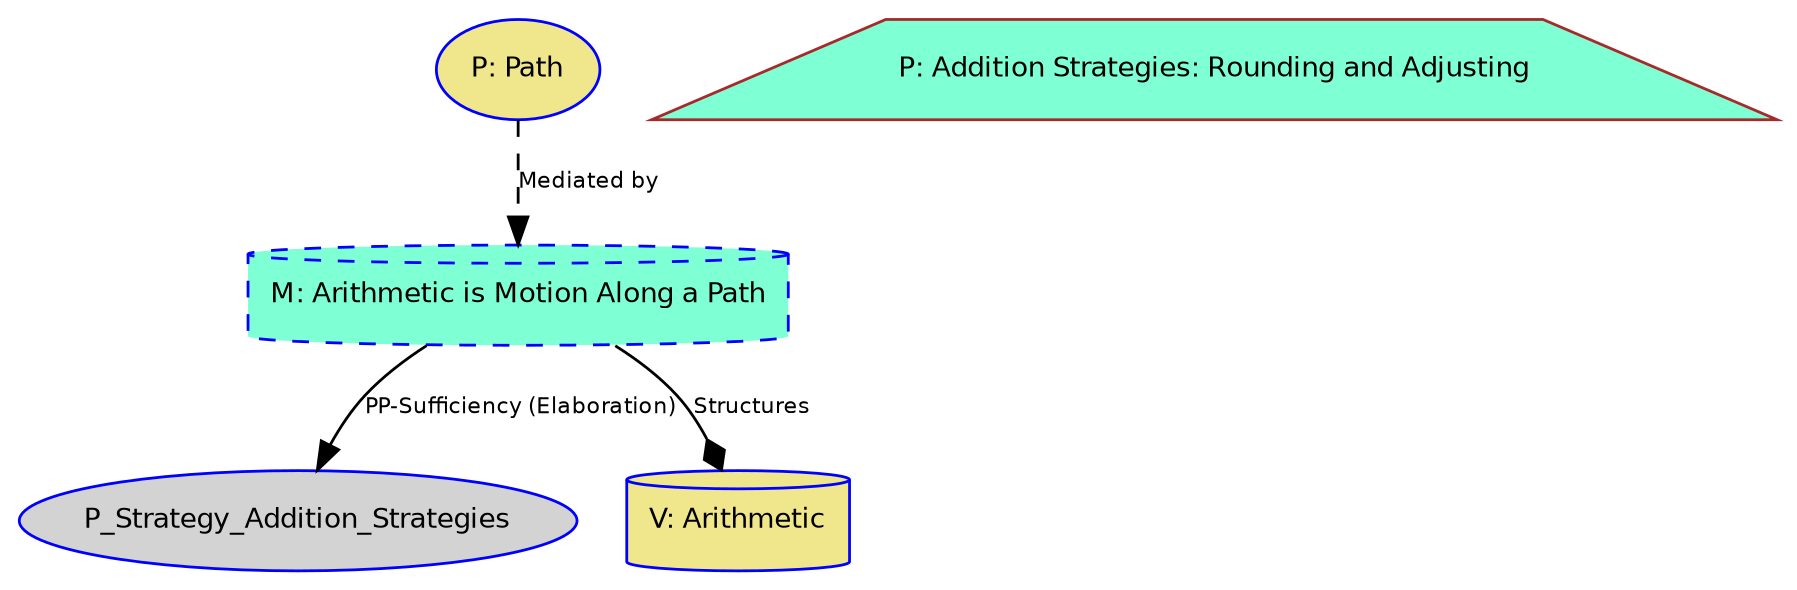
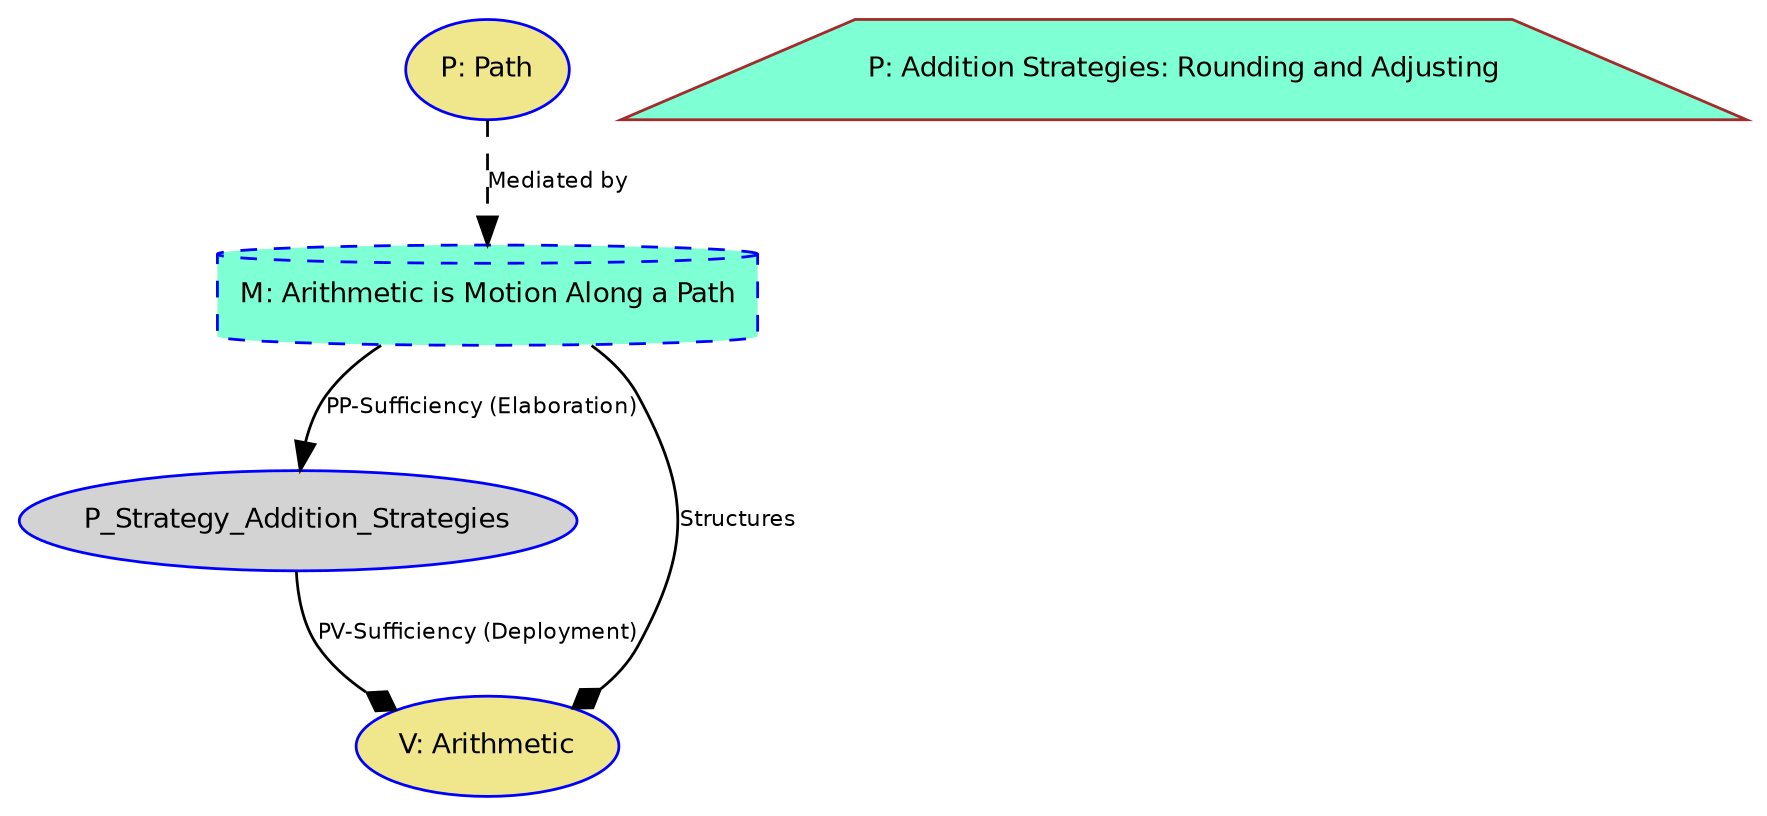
(738, 521) -> (488, 746)
none -> (315, 641)
